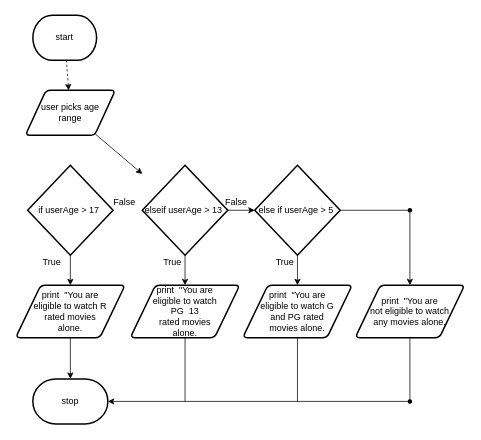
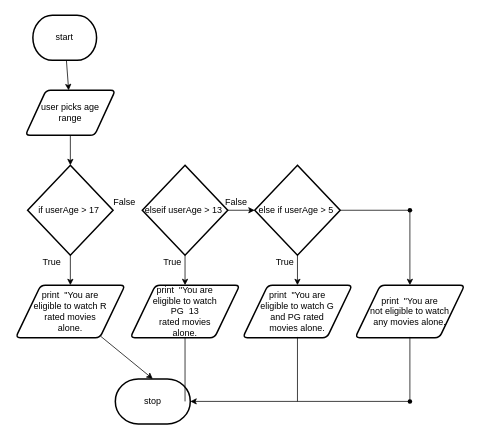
(67, 72) -> (67, 72)
(117, 153) -> (70, 147)
(70, 402) -> (153, 402)
